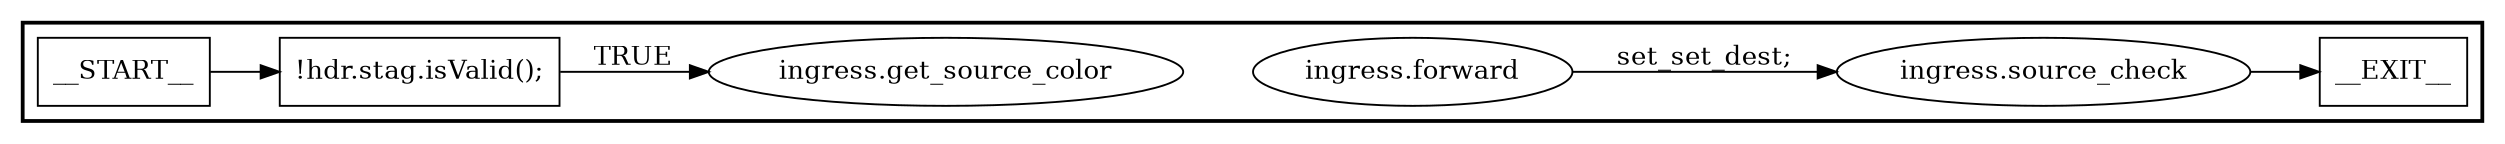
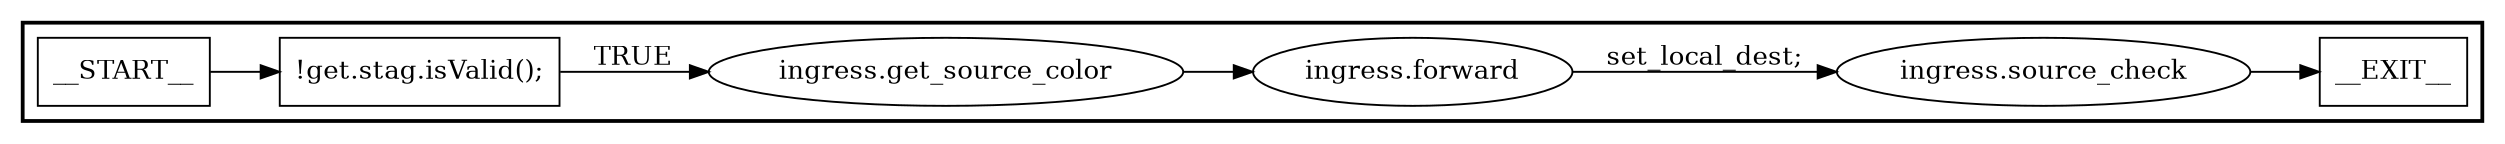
(1705, 58) -> (1705, 58)
(420, 72) -> (420, 72)
none -> (1208, 72)
